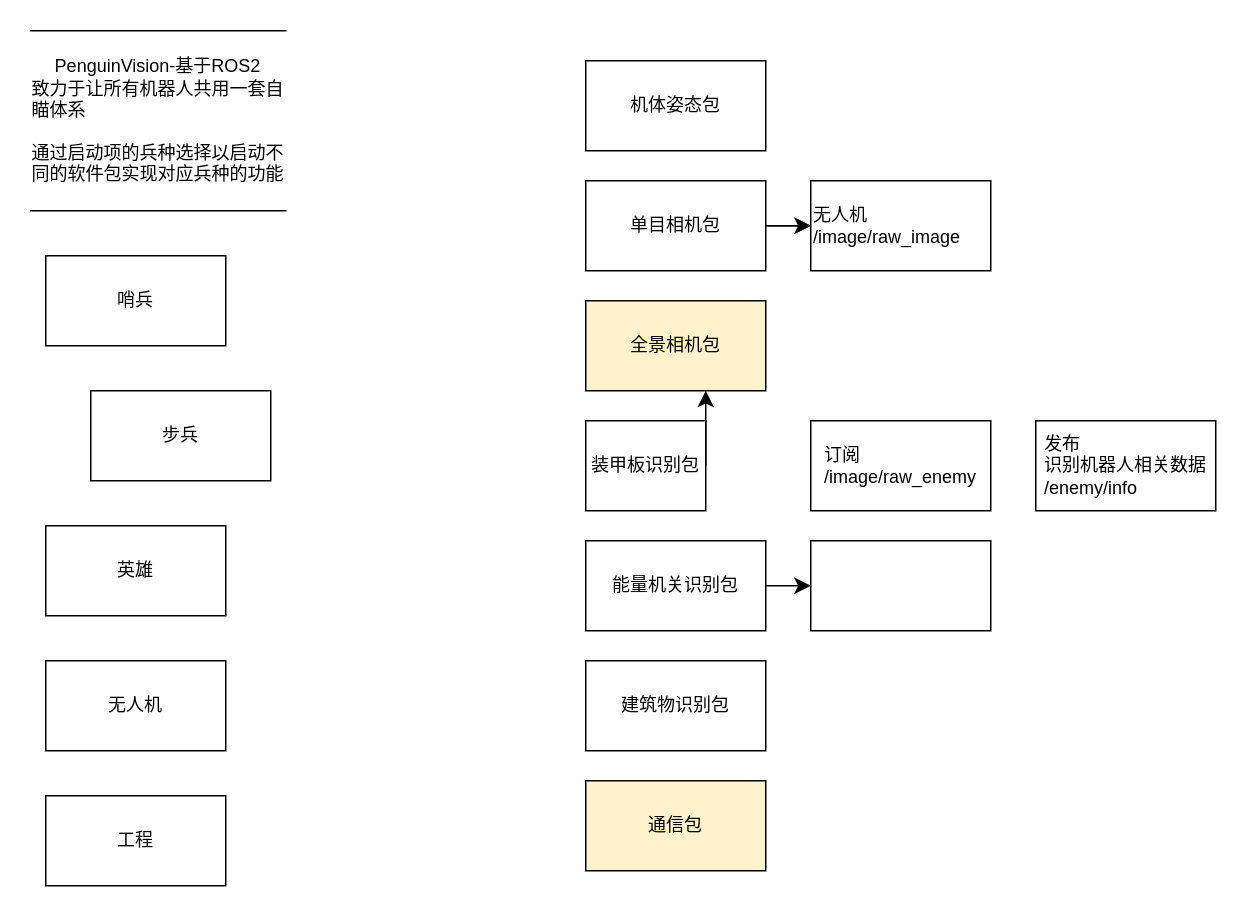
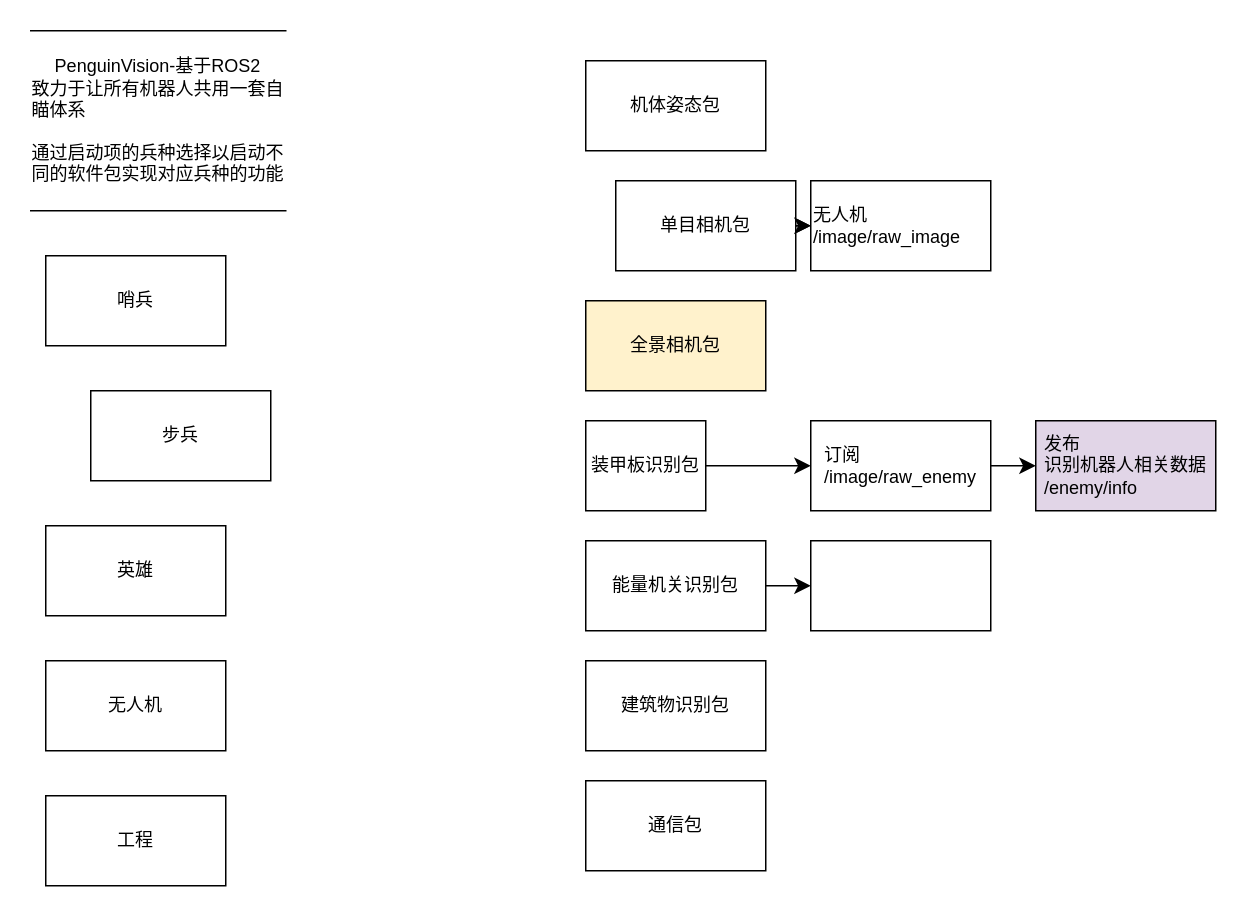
(676, 226) -> (706, 226)
(706, 412) -> (752, 466)
none -> (1007, 466)
(1126, 466) -> (1126, 466)
(676, 826) -> (676, 826)
